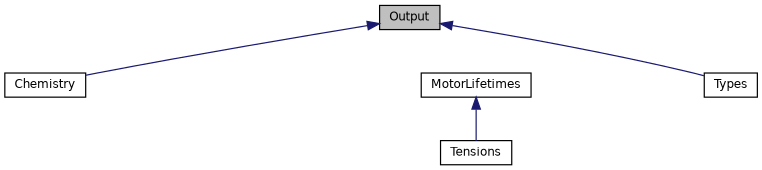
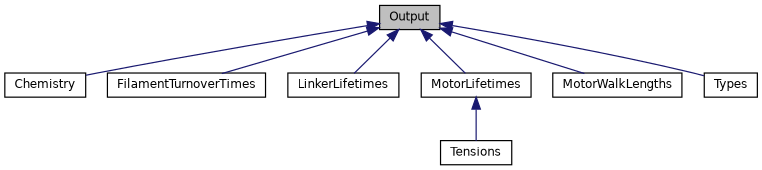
none -> (447, 56)
none -> (186, 85)
none -> (343, 85)
none -> (617, 85)
